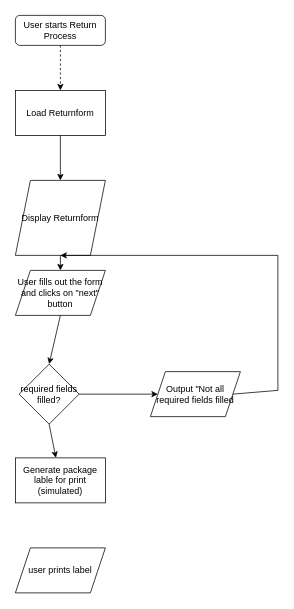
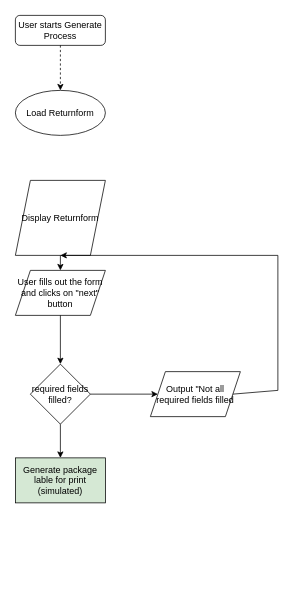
(60, 30) -> (60, 30)
(60, 113) -> (60, 113)
(60, 155) -> none
(49, 394) -> (60, 394)
(60, 480) -> (60, 480)
(60, 570) -> none
